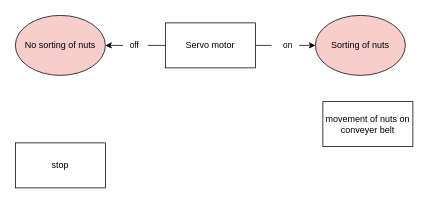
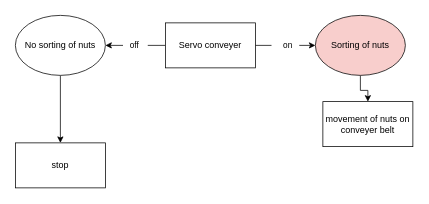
(60, 45) -> (60, 45)
(210, 45) -> (210, 45)
none -> (360, 89)
none -> (60, 107)
